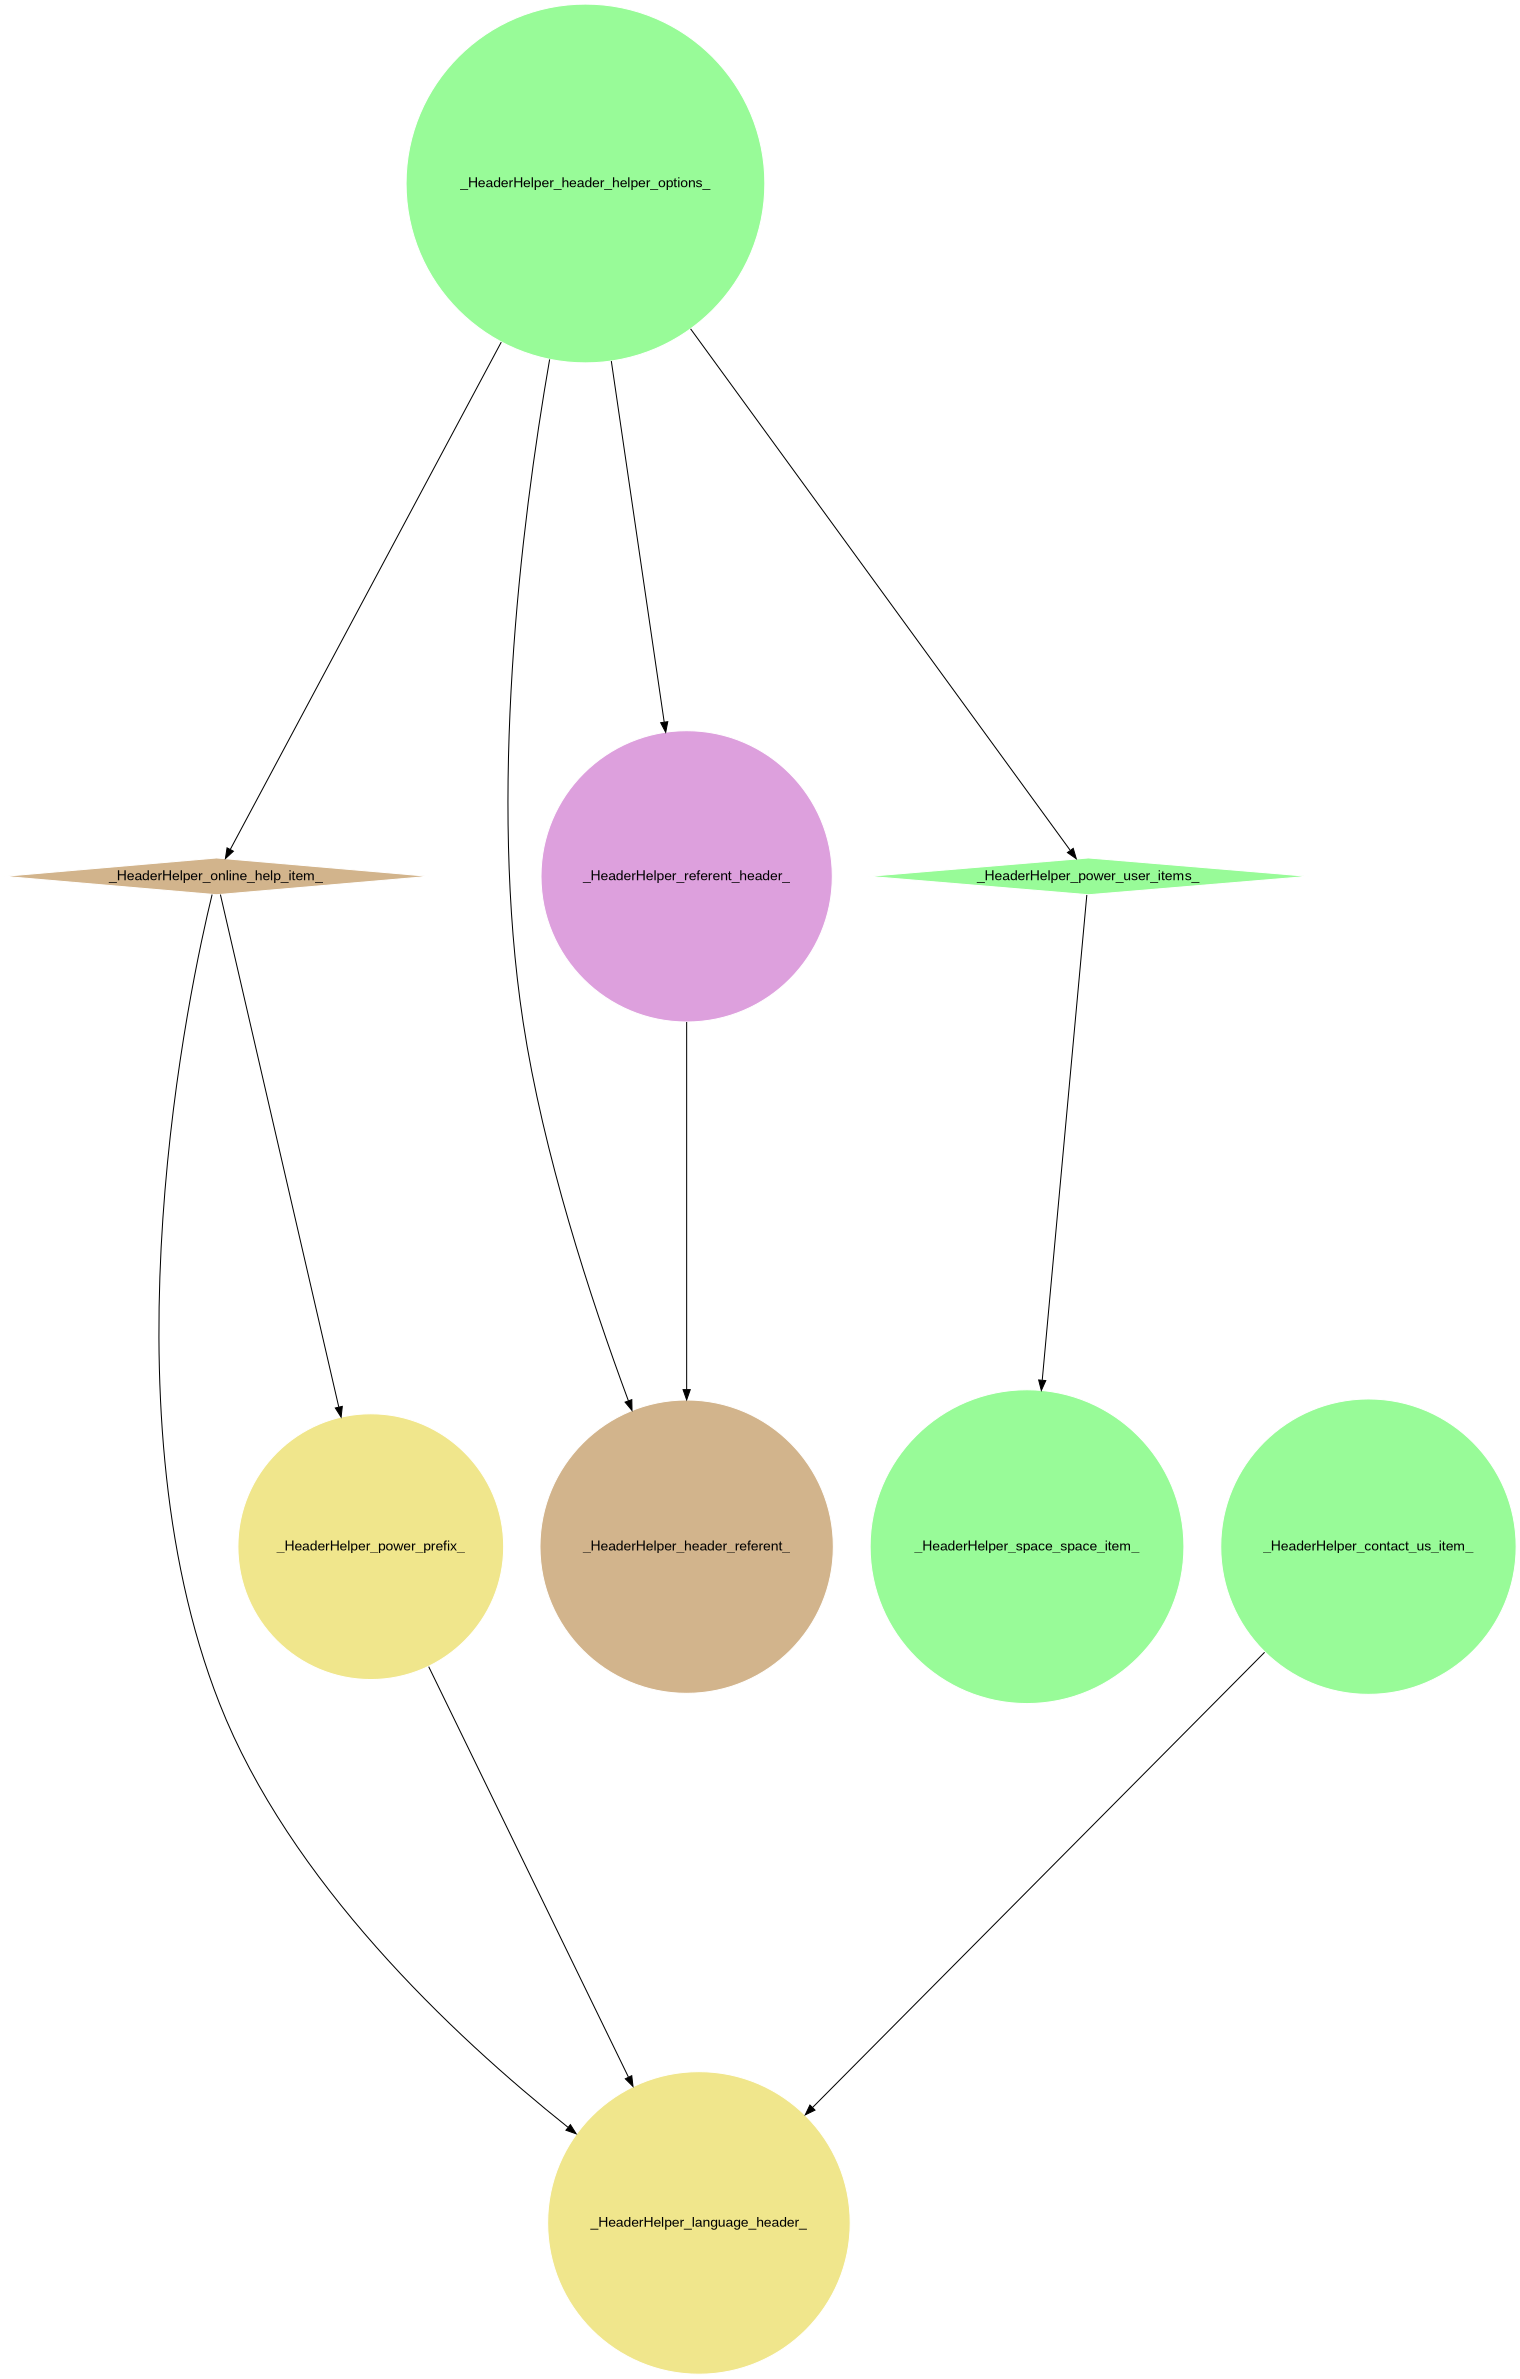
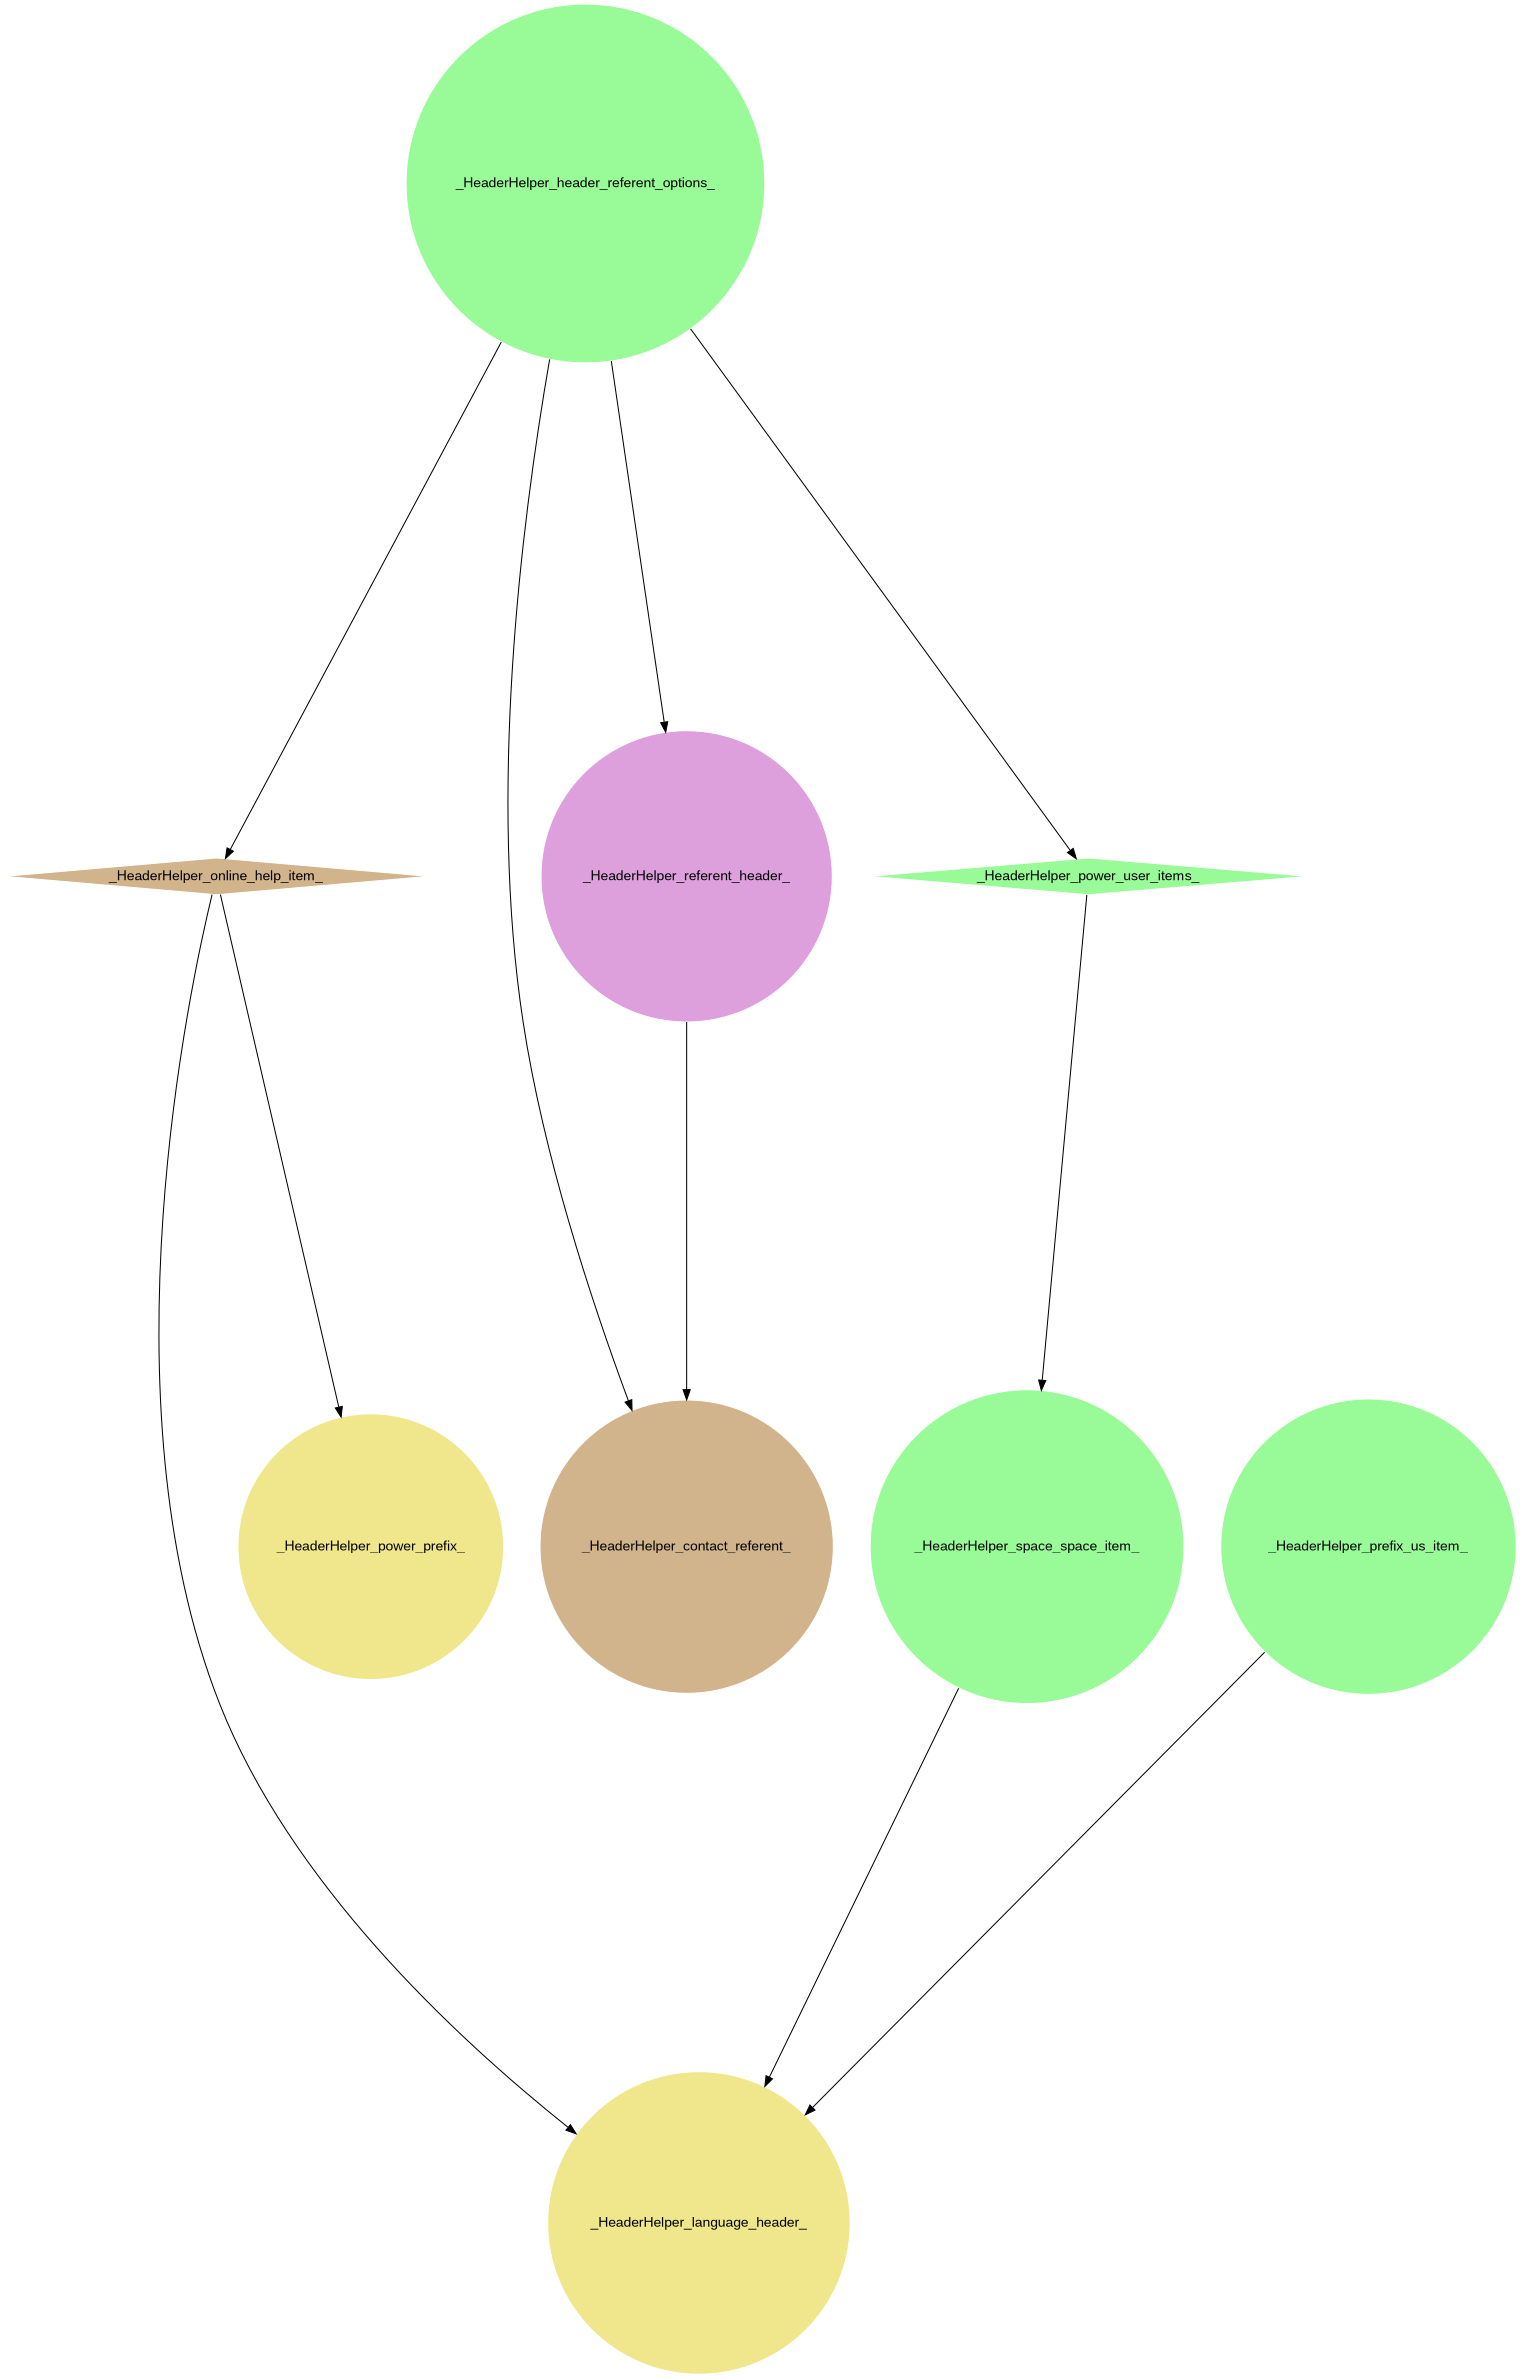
(585, 183) -> (585, 183)
(687, 1547) -> (687, 1547)
(1368, 1547) -> (1368, 1547)
(529, 1872) -> (864, 1883)
